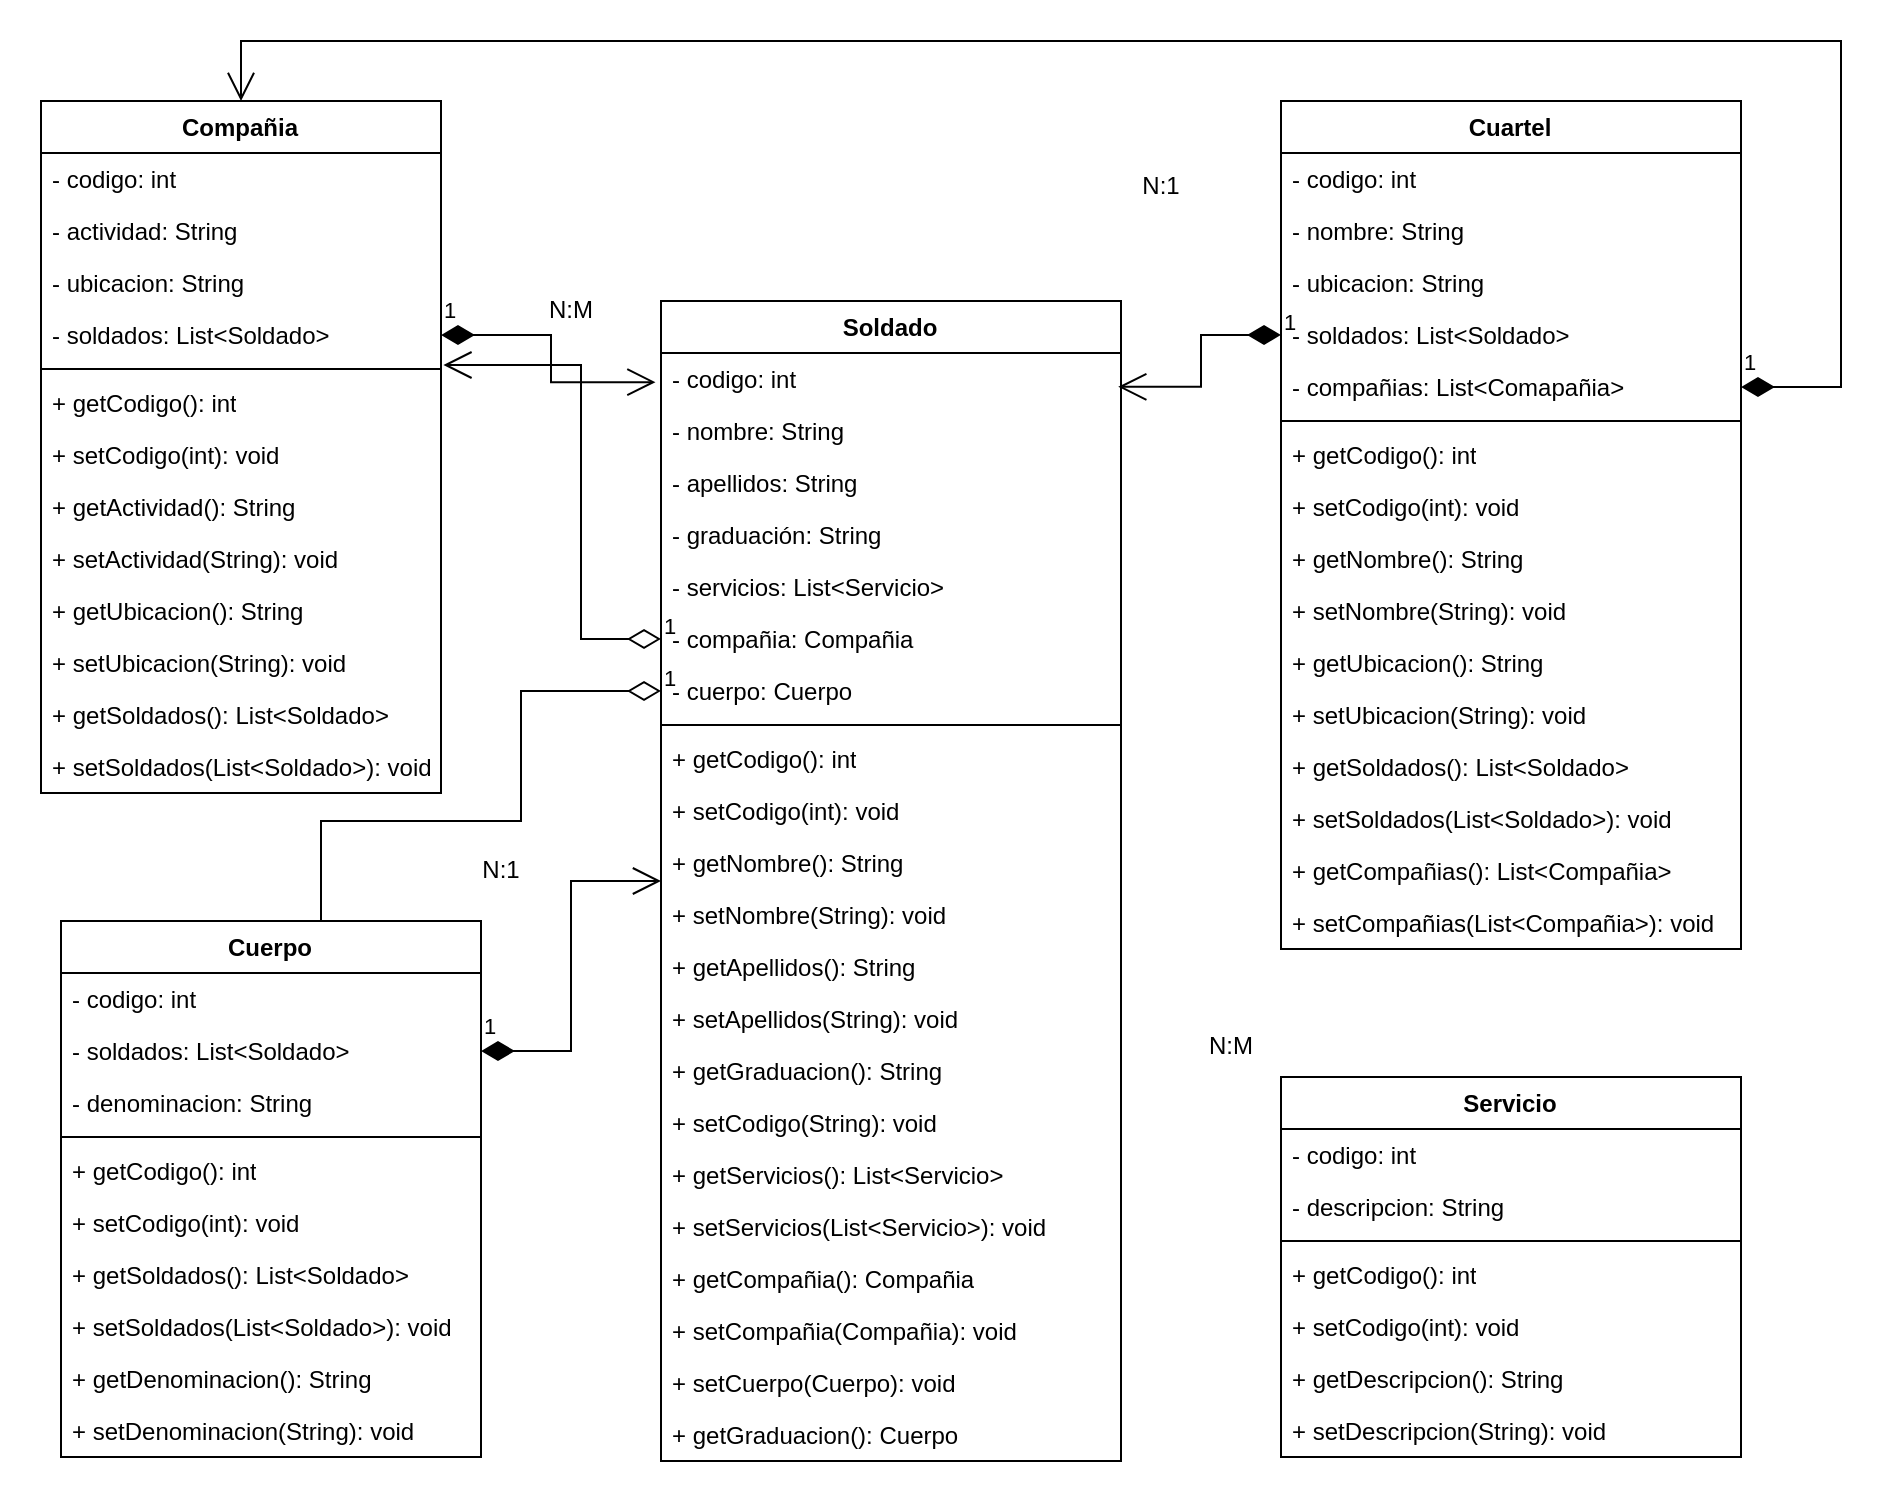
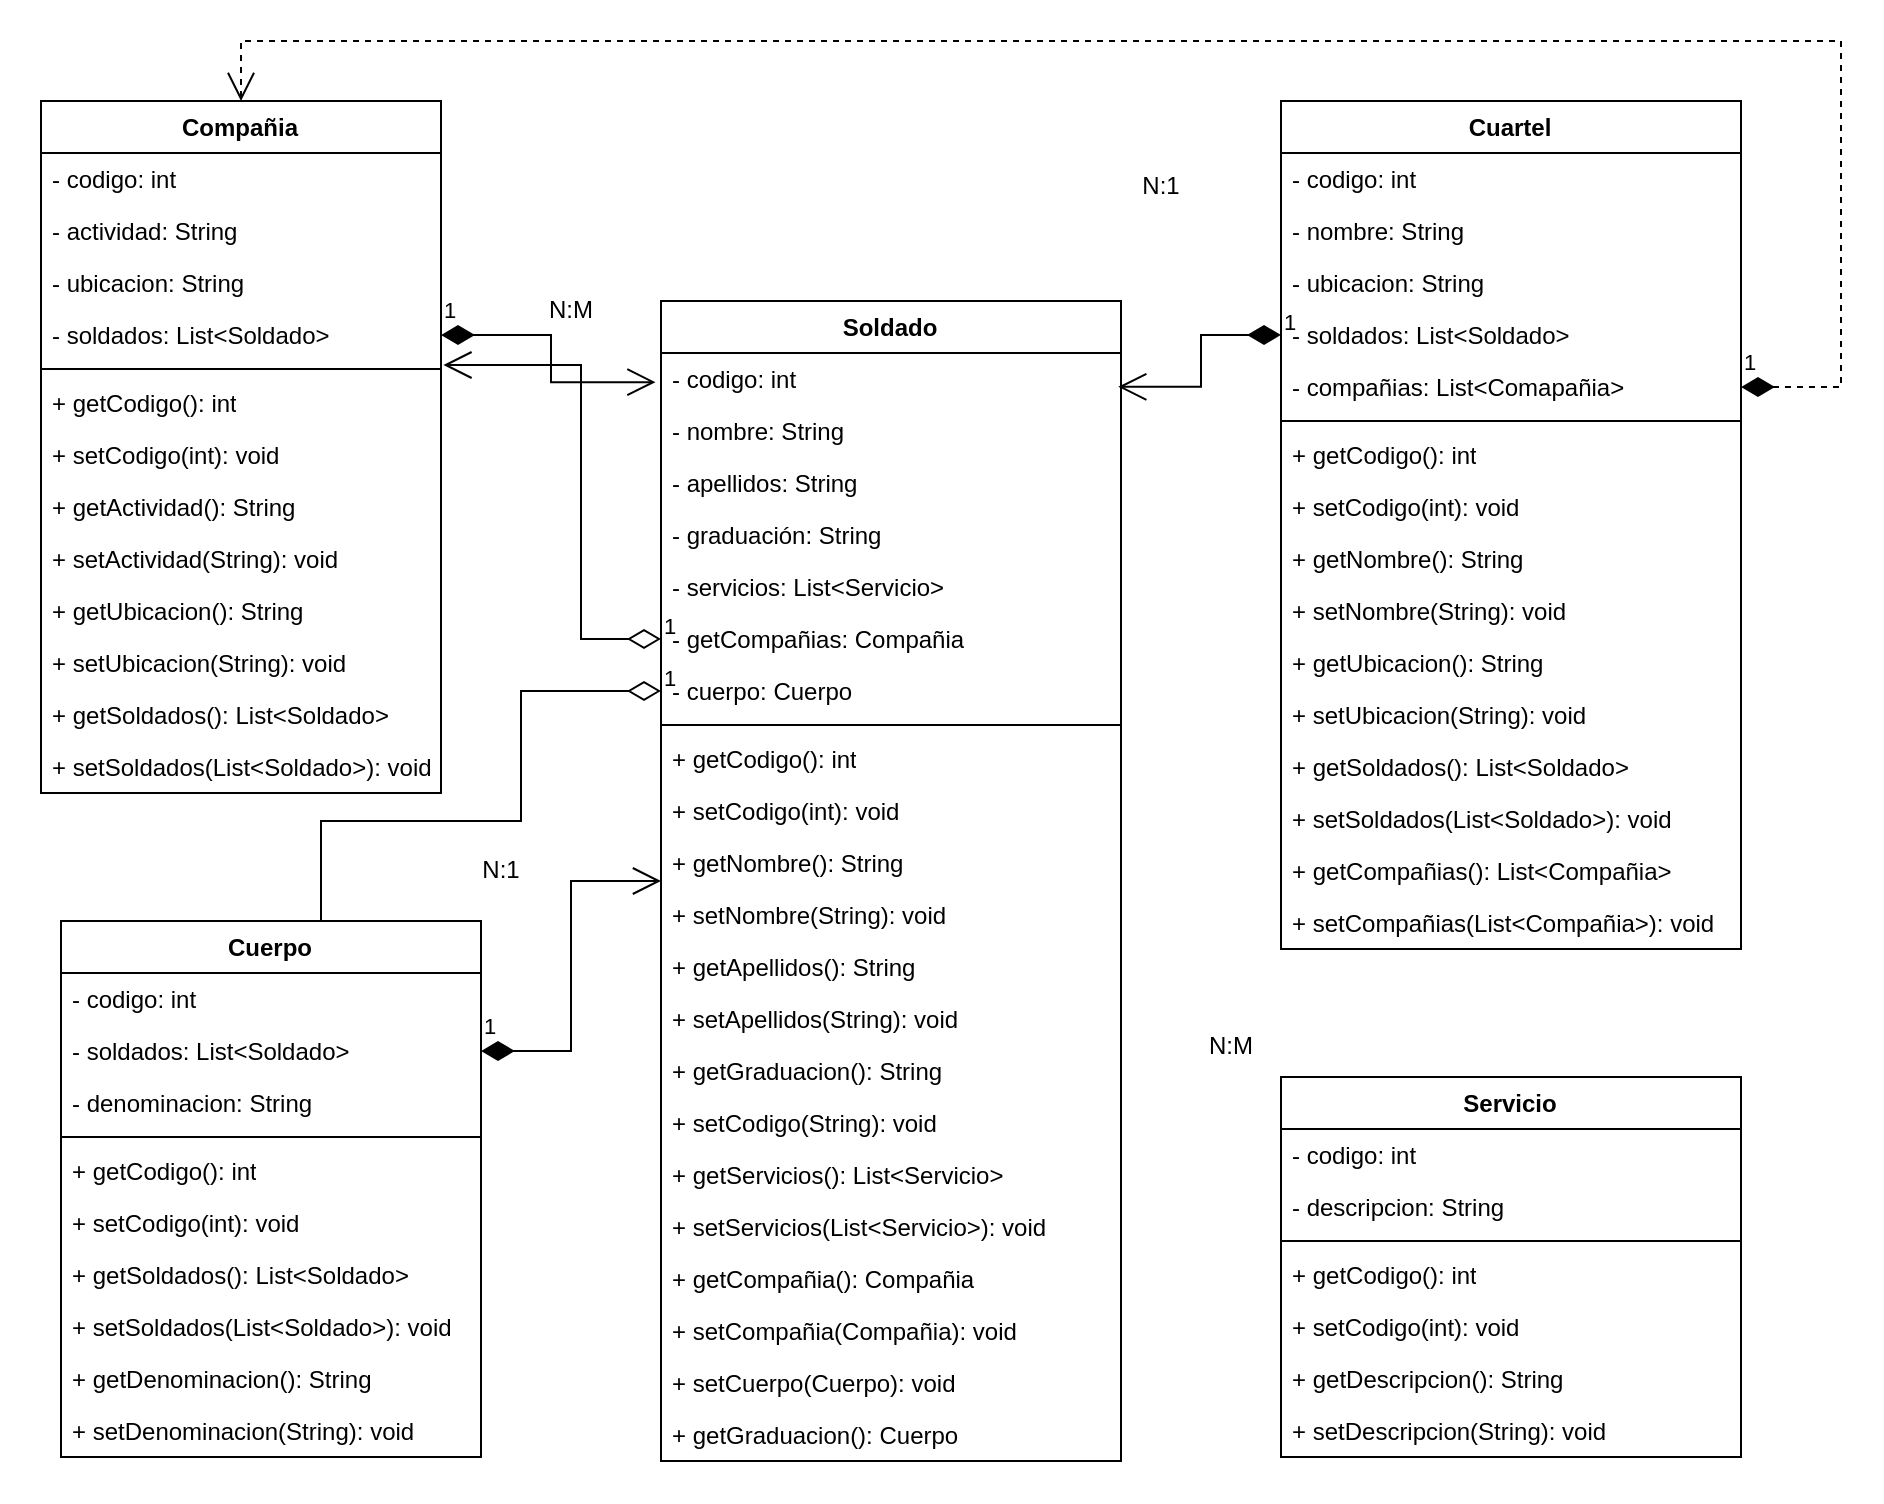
(1221, 41) -> (1221, 41)
(792, 641) -> (819, 641)
